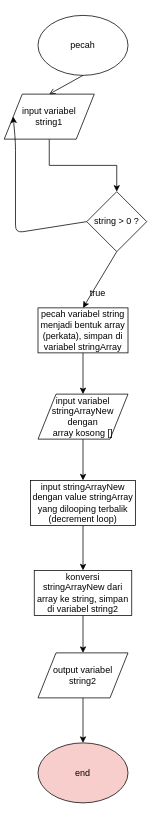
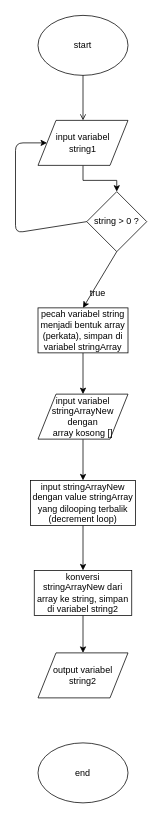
(83, 45) -> (83, 45)
(49, 117) -> (83, 143)
(83, 736) -> none
(83, 773) -> (83, 773)
